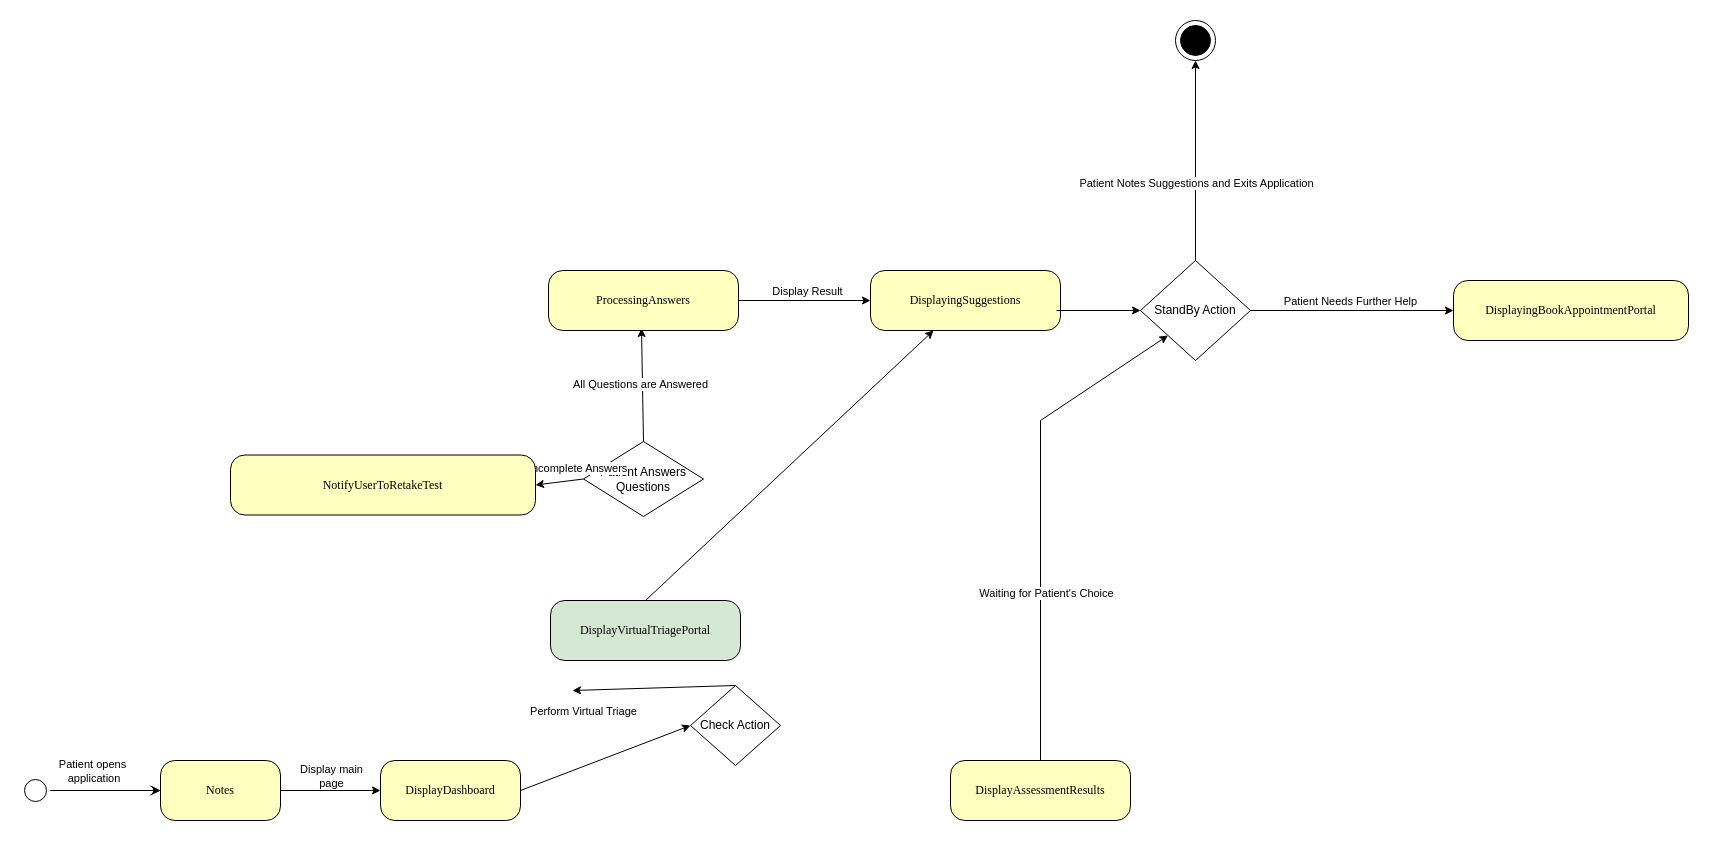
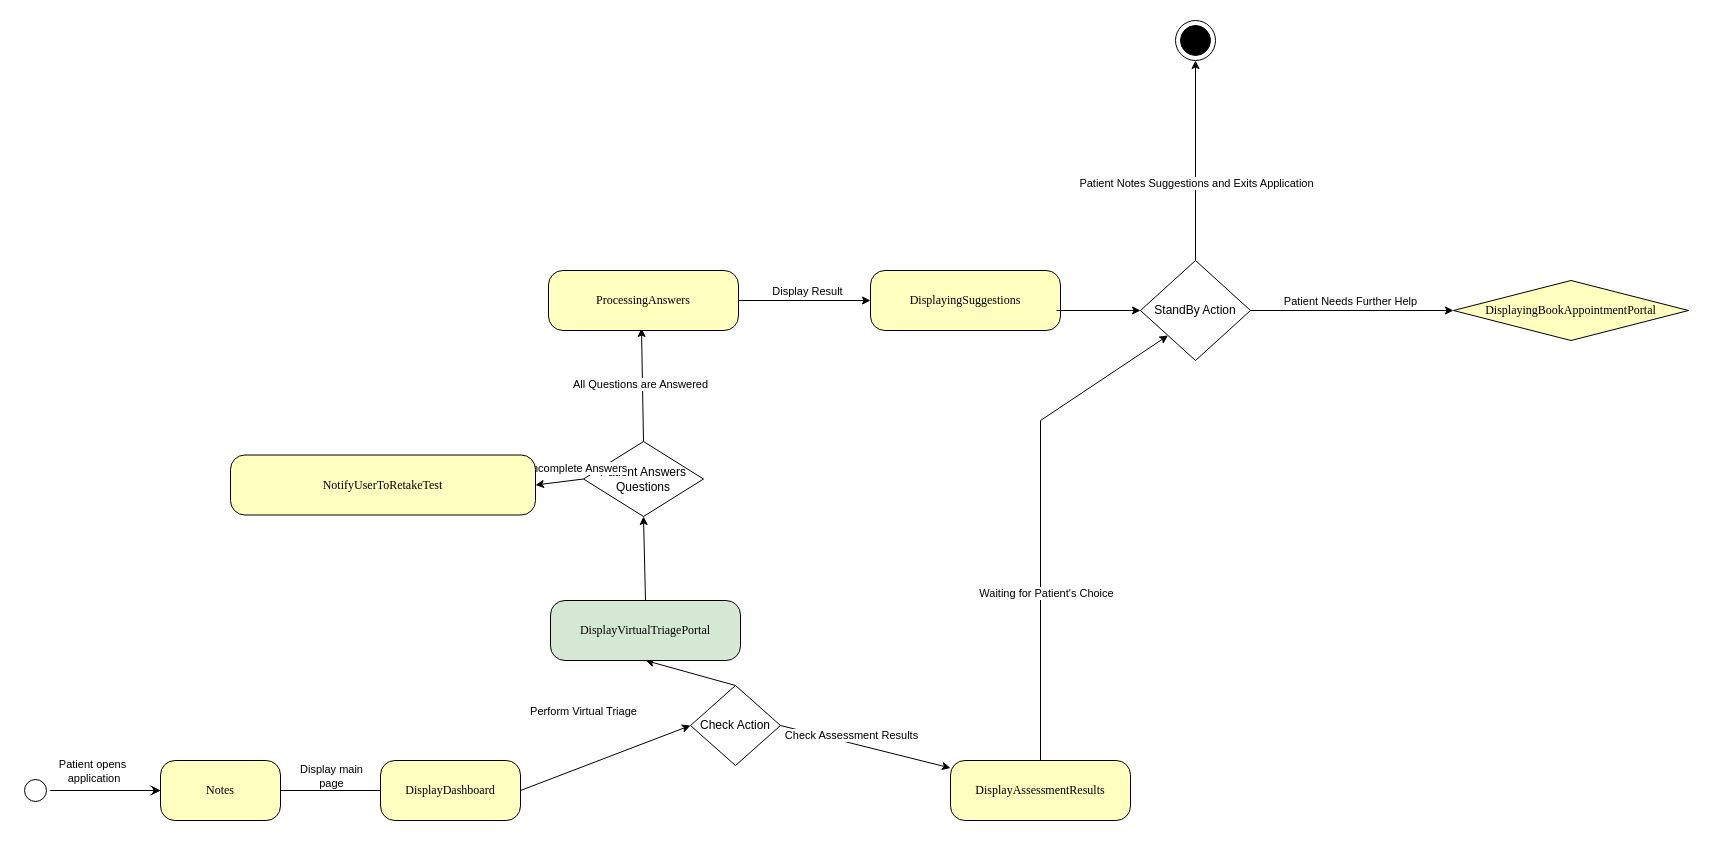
(1571, 311) -> (1571, 311)
(787, 468) -> (645, 562)
(657, 688) -> (693, 674)
none -> (862, 746)
(372, 791) -> (375, 791)
